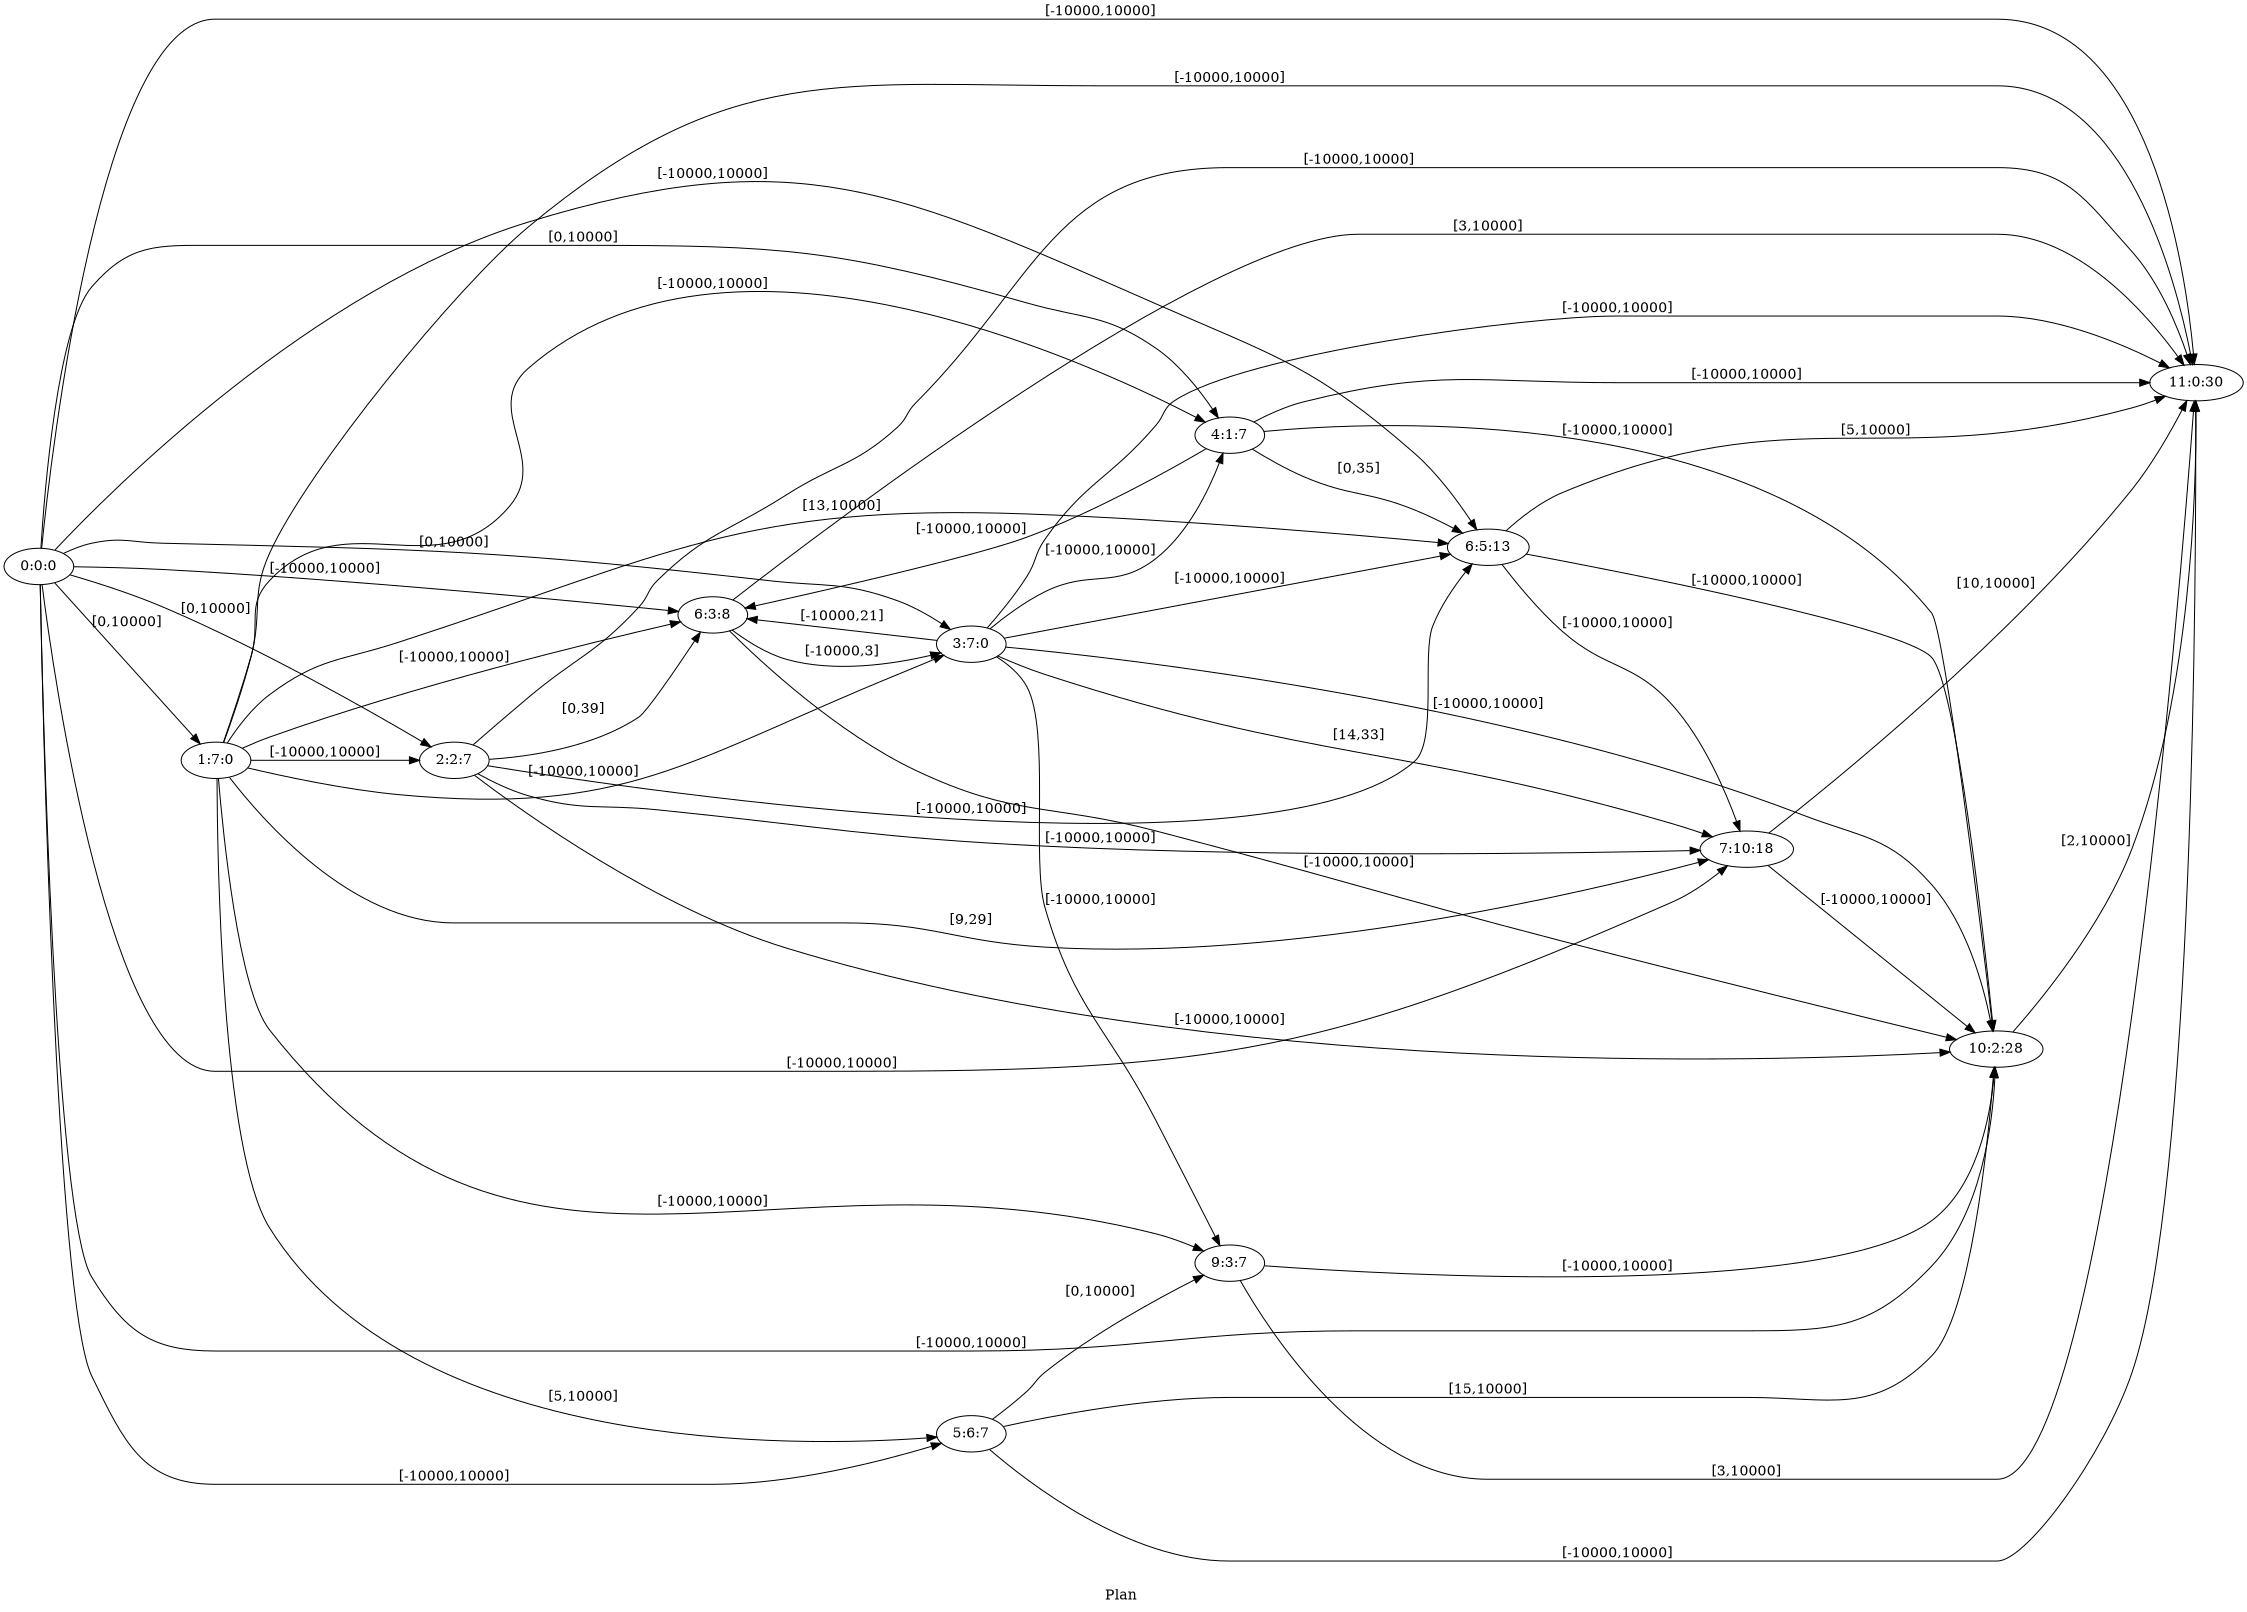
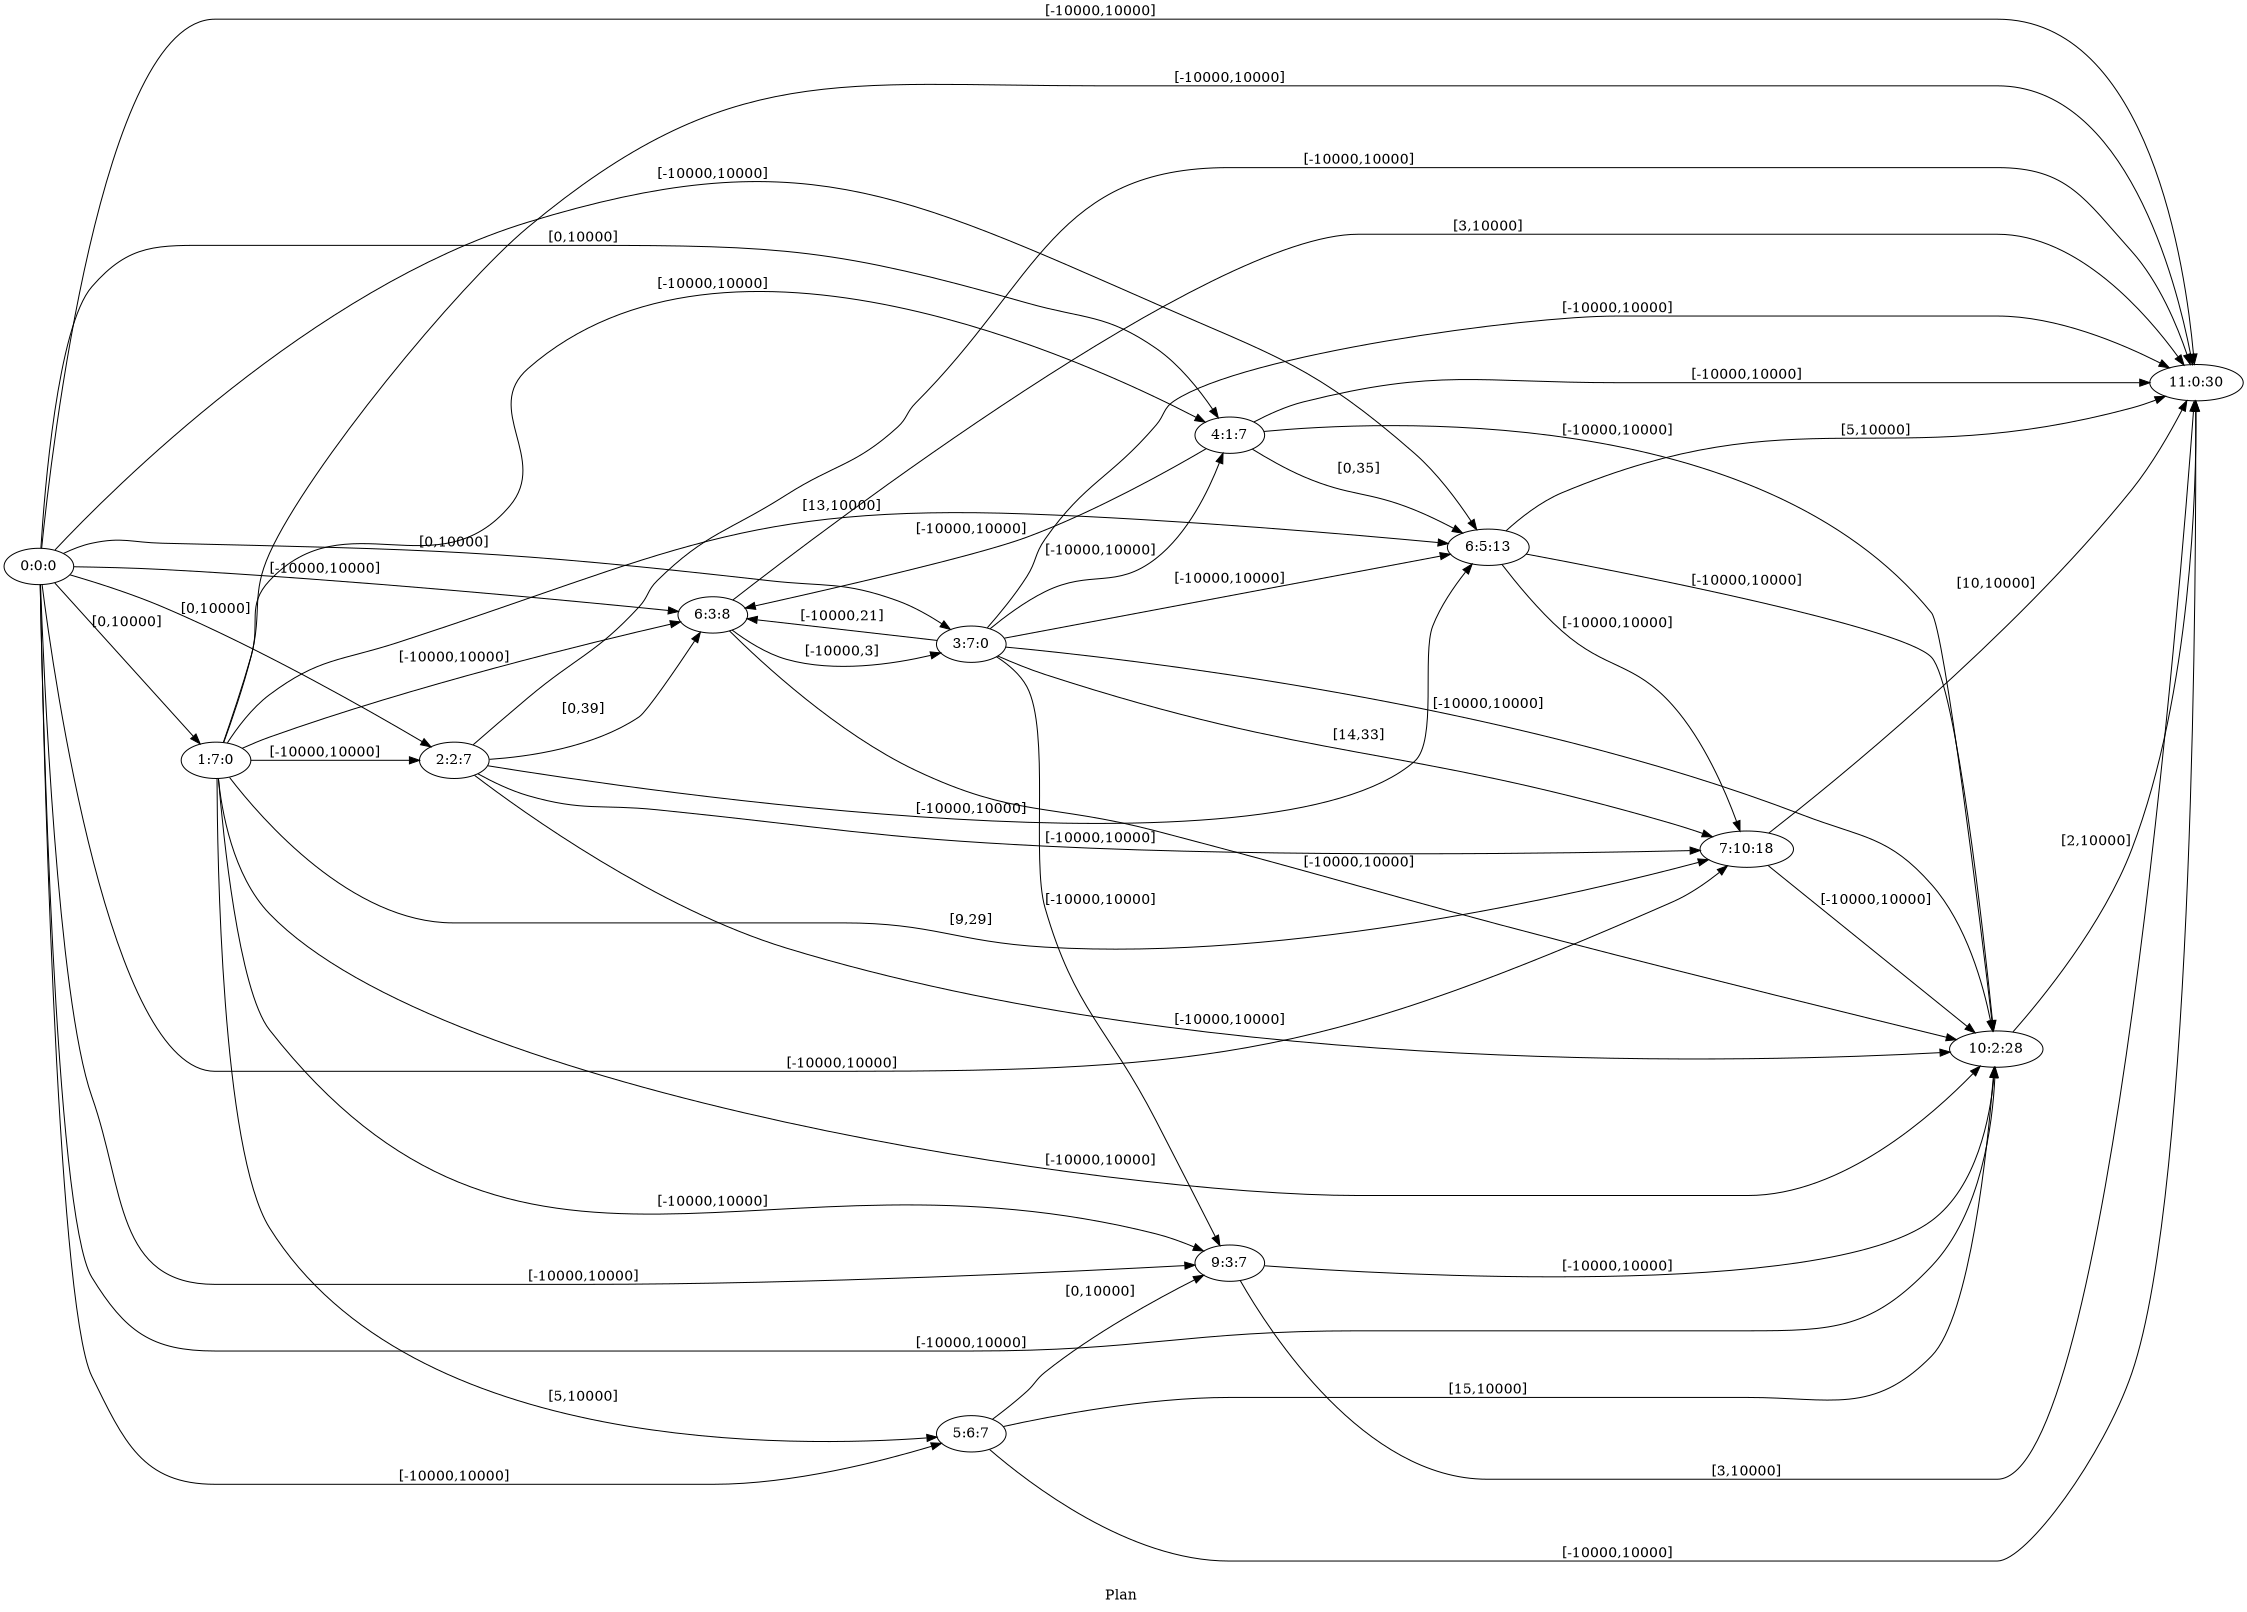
(584, 791) -> (1042, 1167)
none -> (276, 1284)
